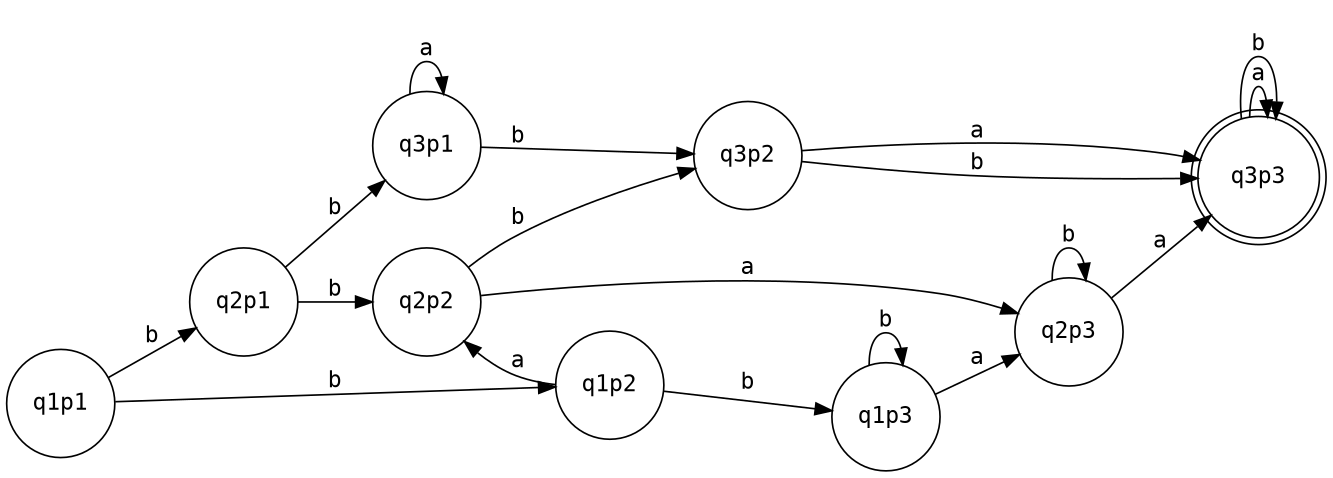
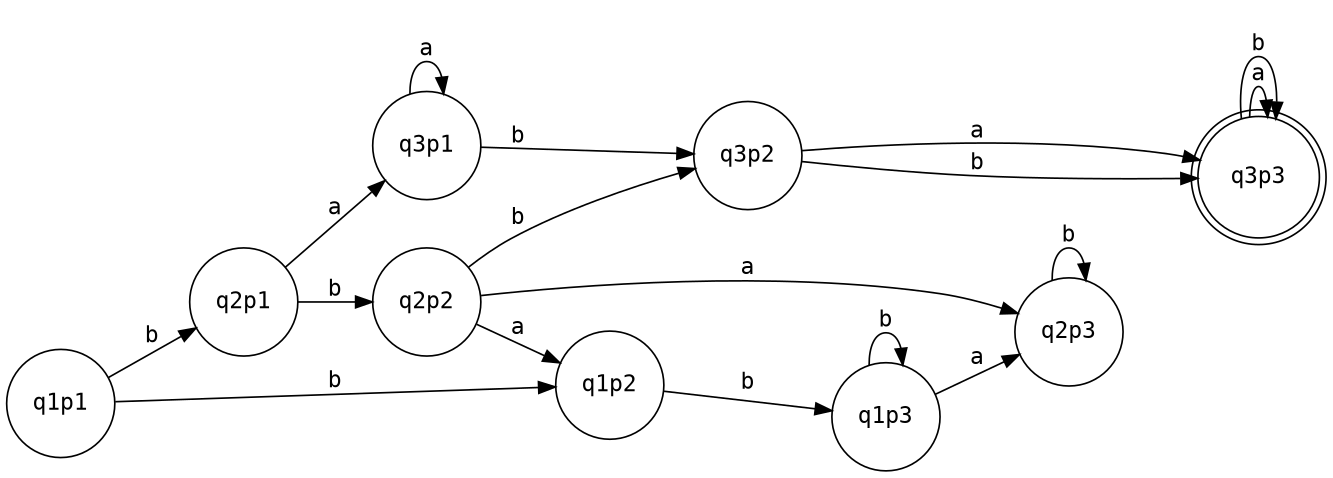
(335, 208) -> (335, 208)
(1155, 262) -> none
(514, 375) -> (510, 340)
